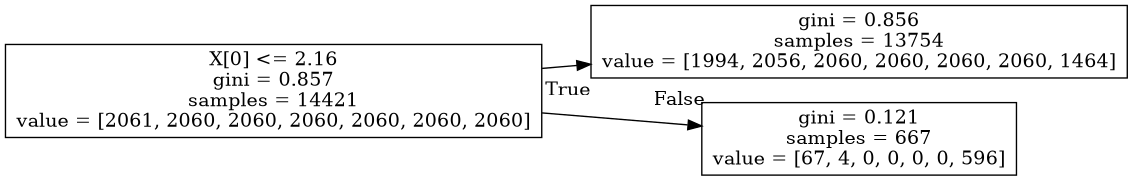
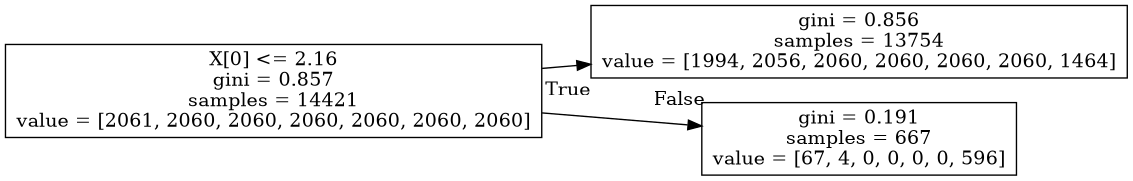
(859, 139) -> (859, 139)
